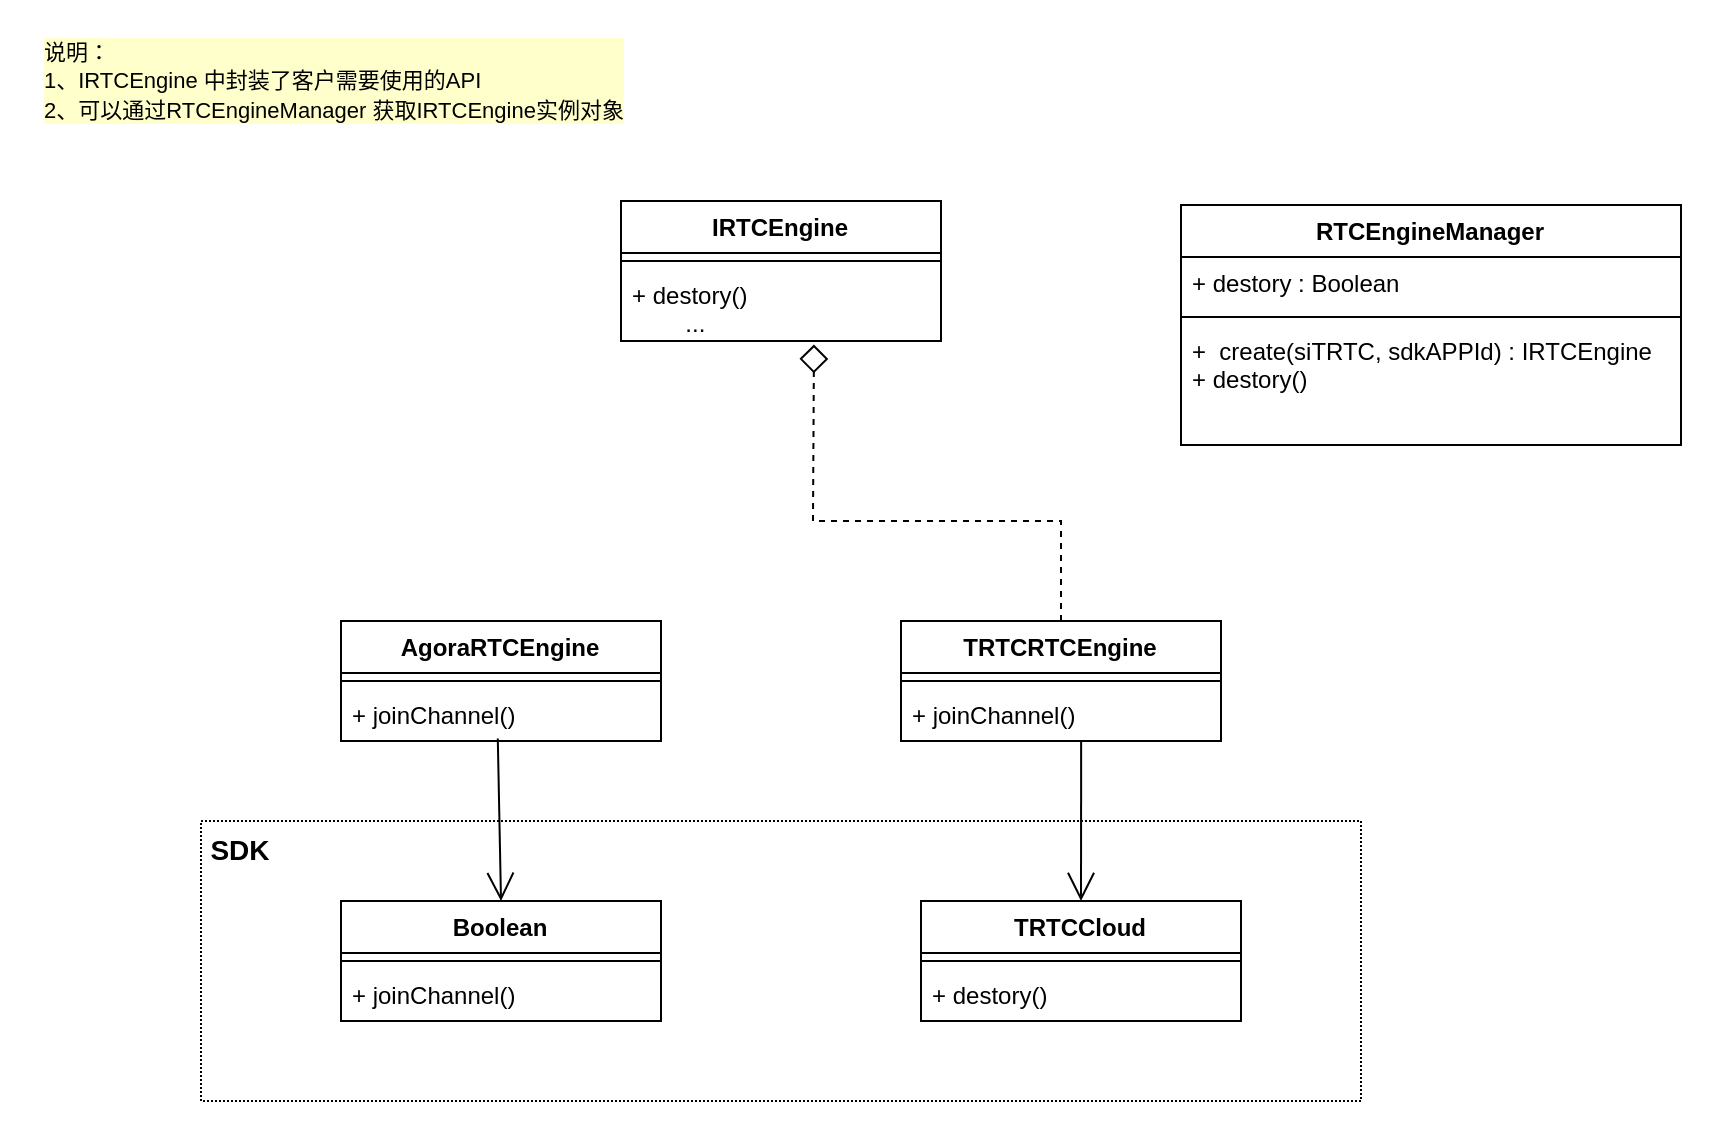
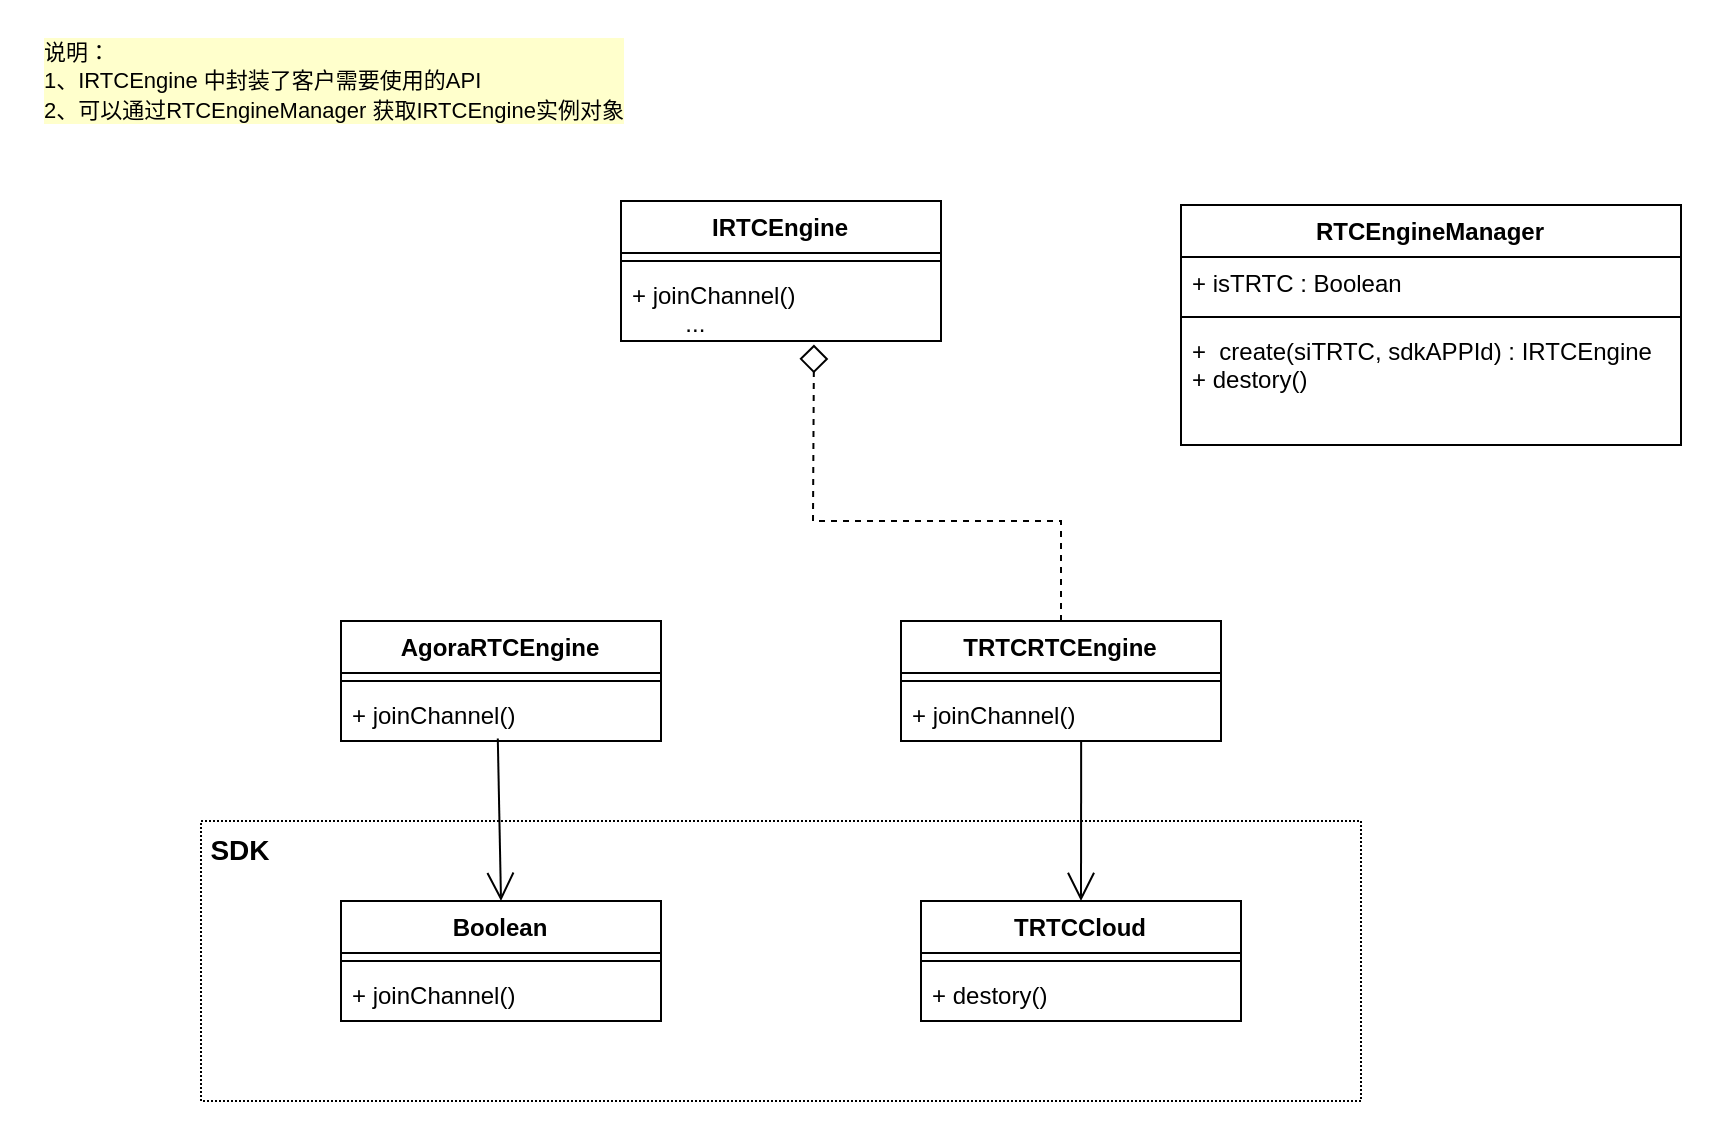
(1304, 284) -> (1294, 284)
(703, 296) -> (723, 296)
